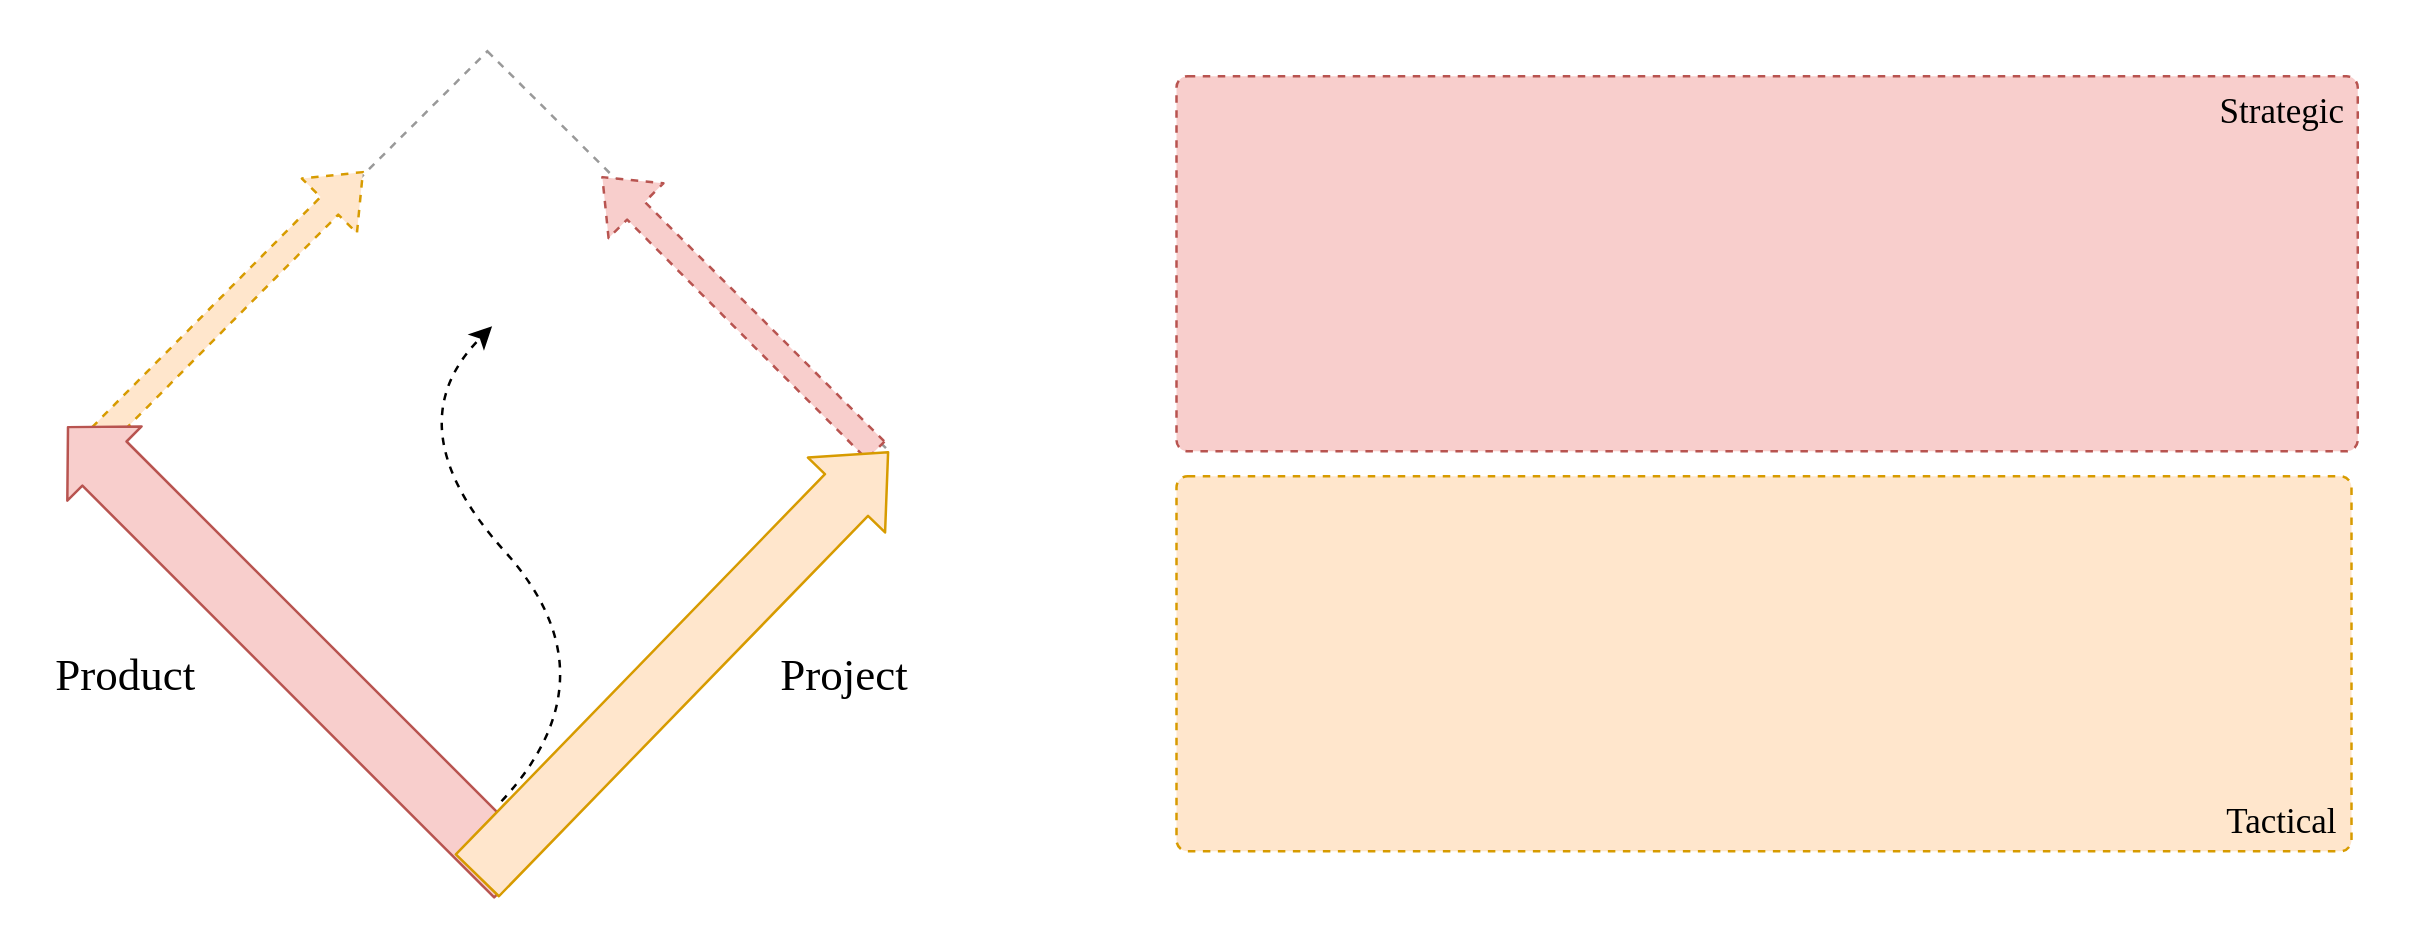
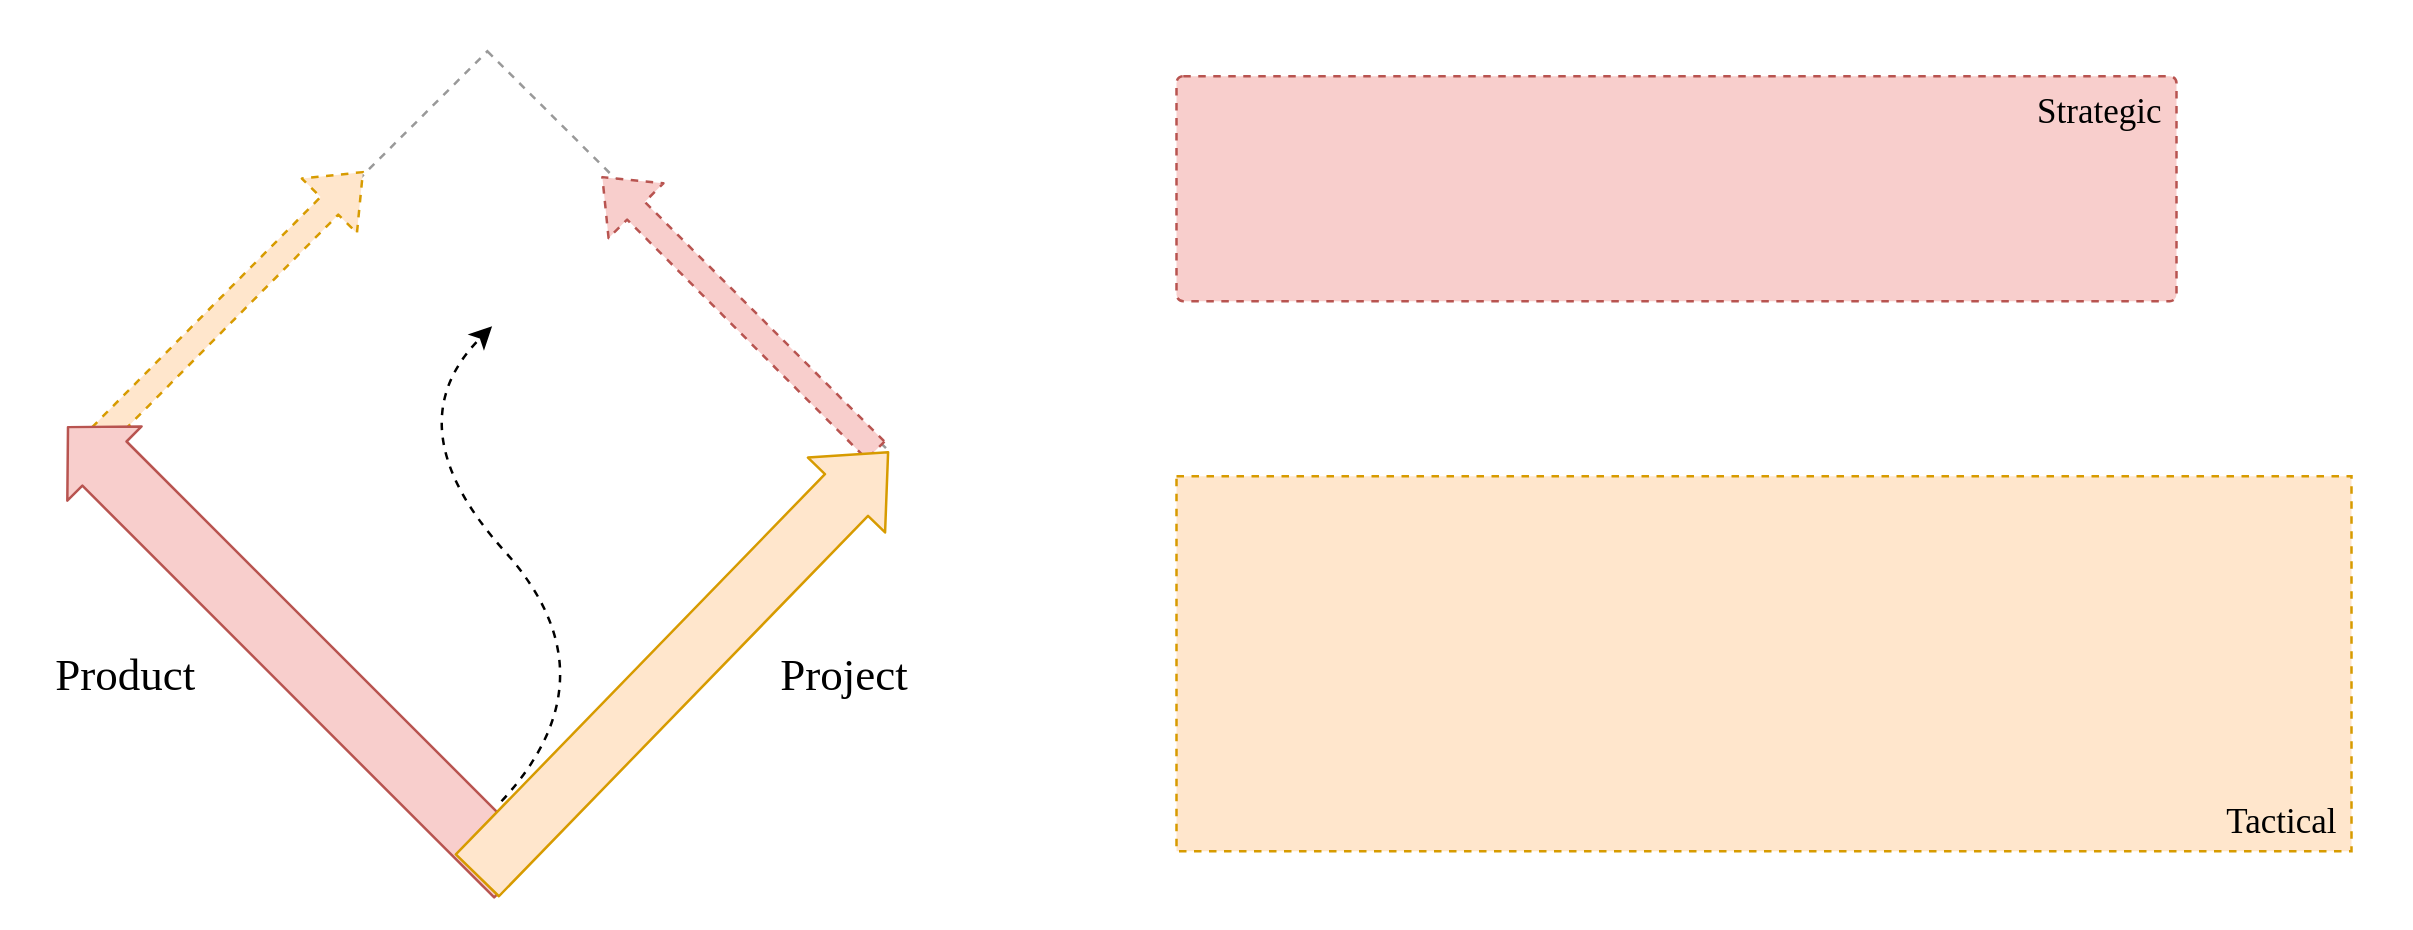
(1767, 264) -> (1676, 189)
(1764, 664) -> (1764, 664)
